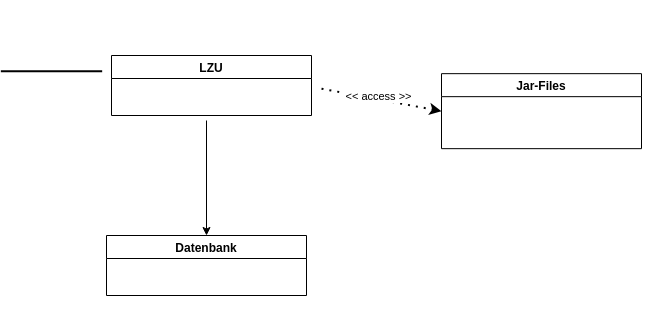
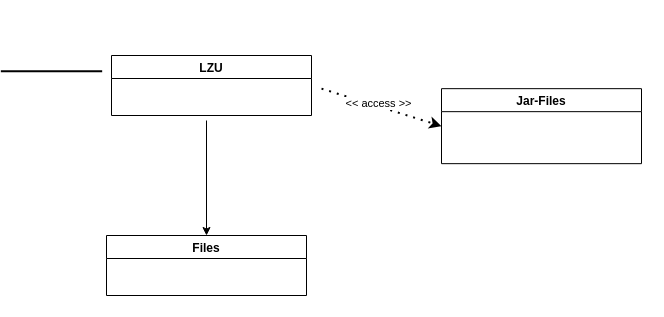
(542, 111) -> (542, 126)
(206, 248) -> (206, 248)
